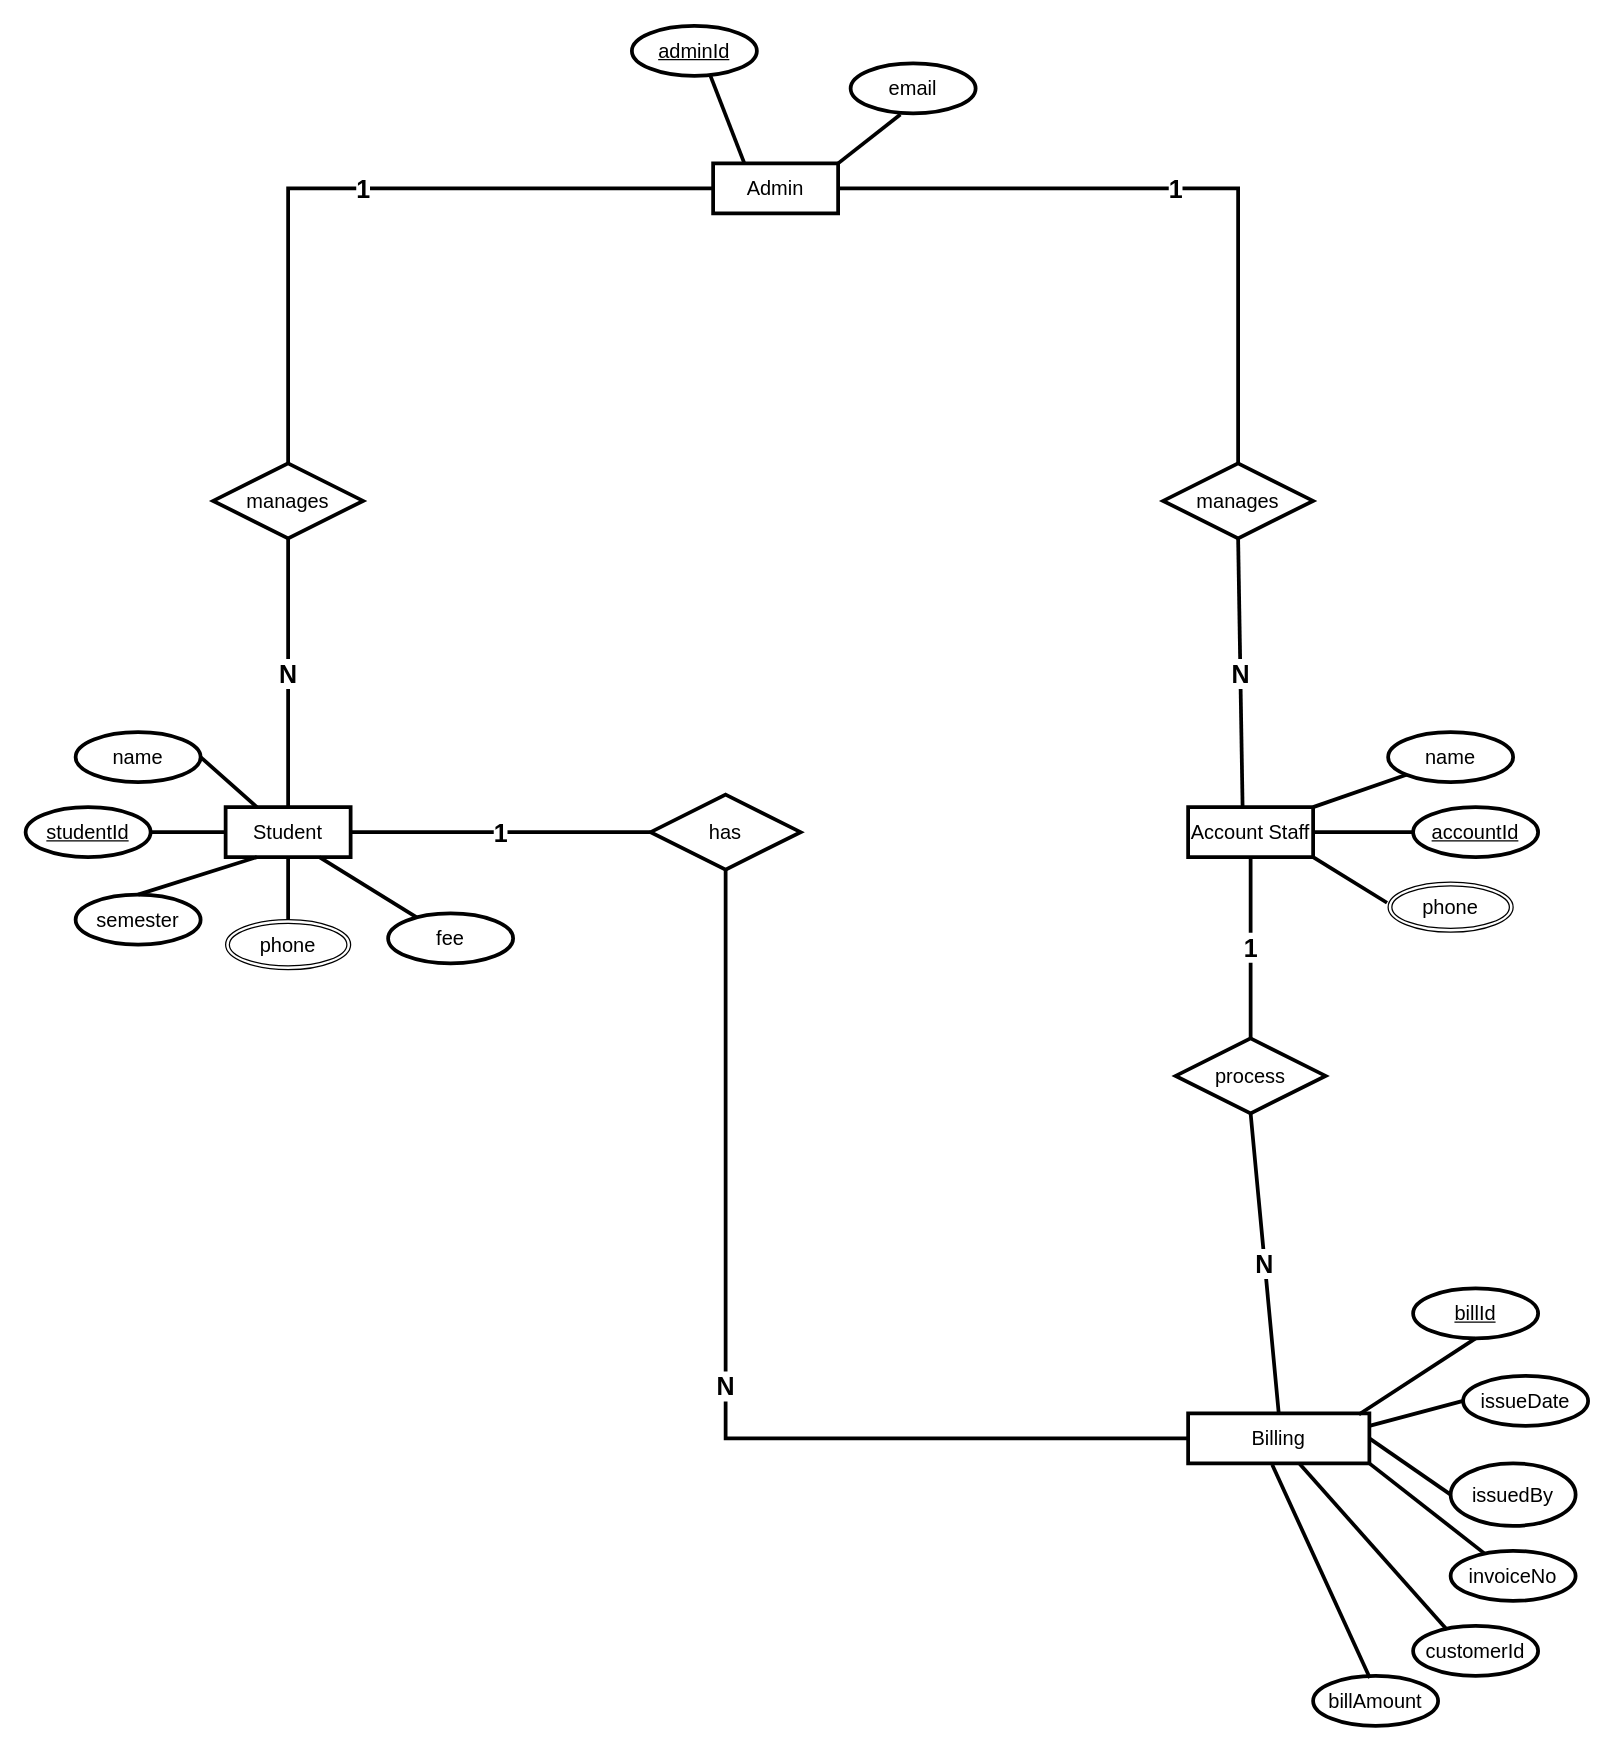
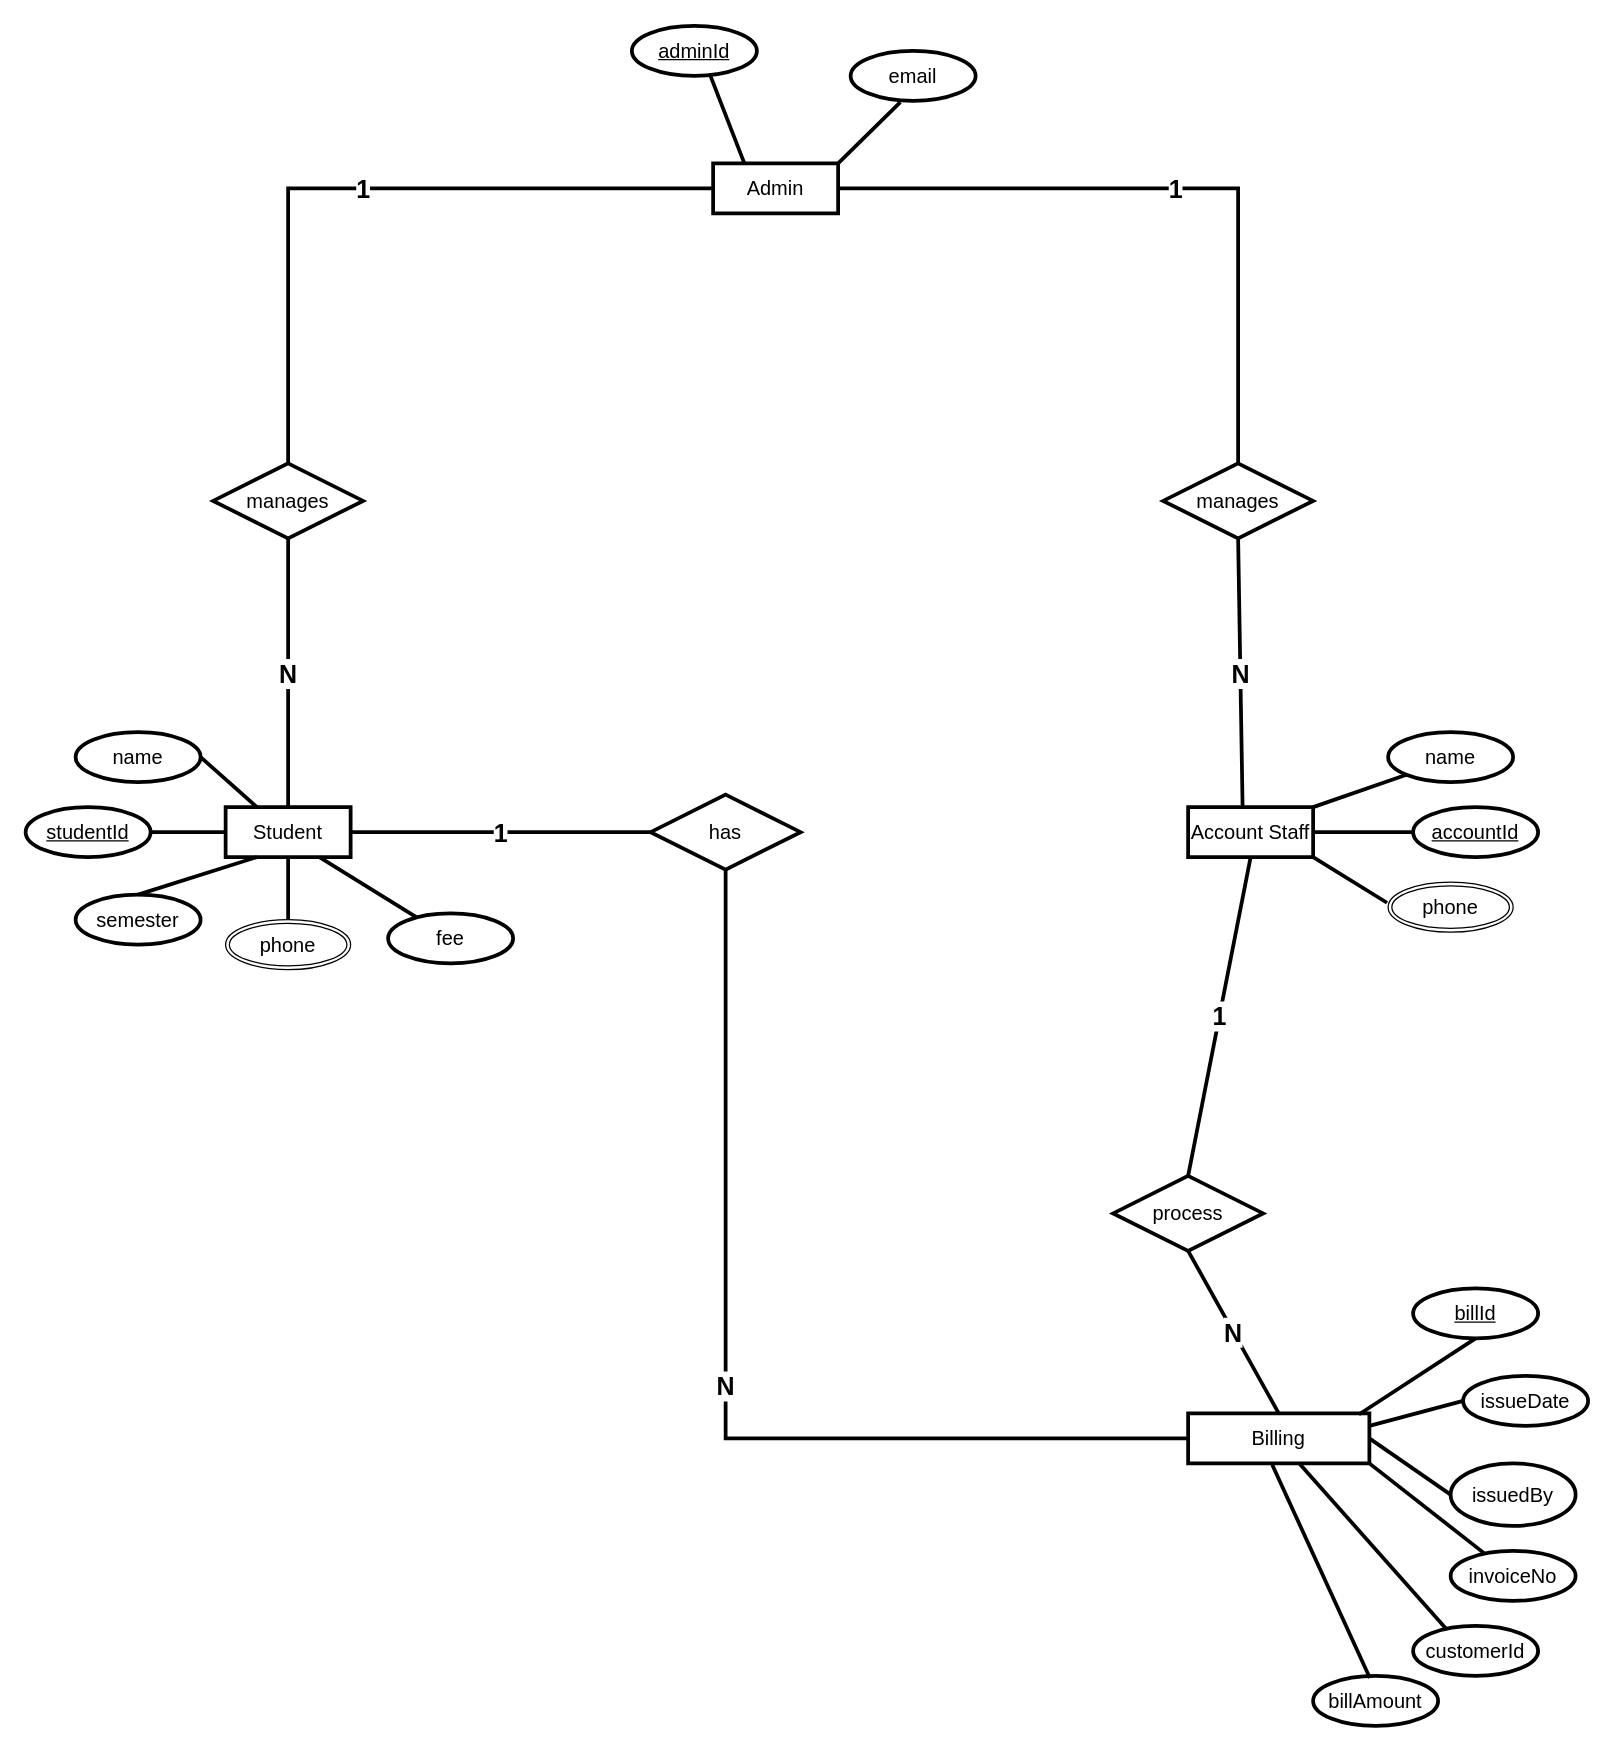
(913, 88) -> (913, 76)
(1251, 1076) -> (1188, 1213)
